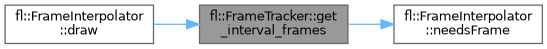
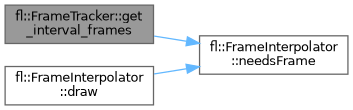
(170, 24) -> (170, 71)
